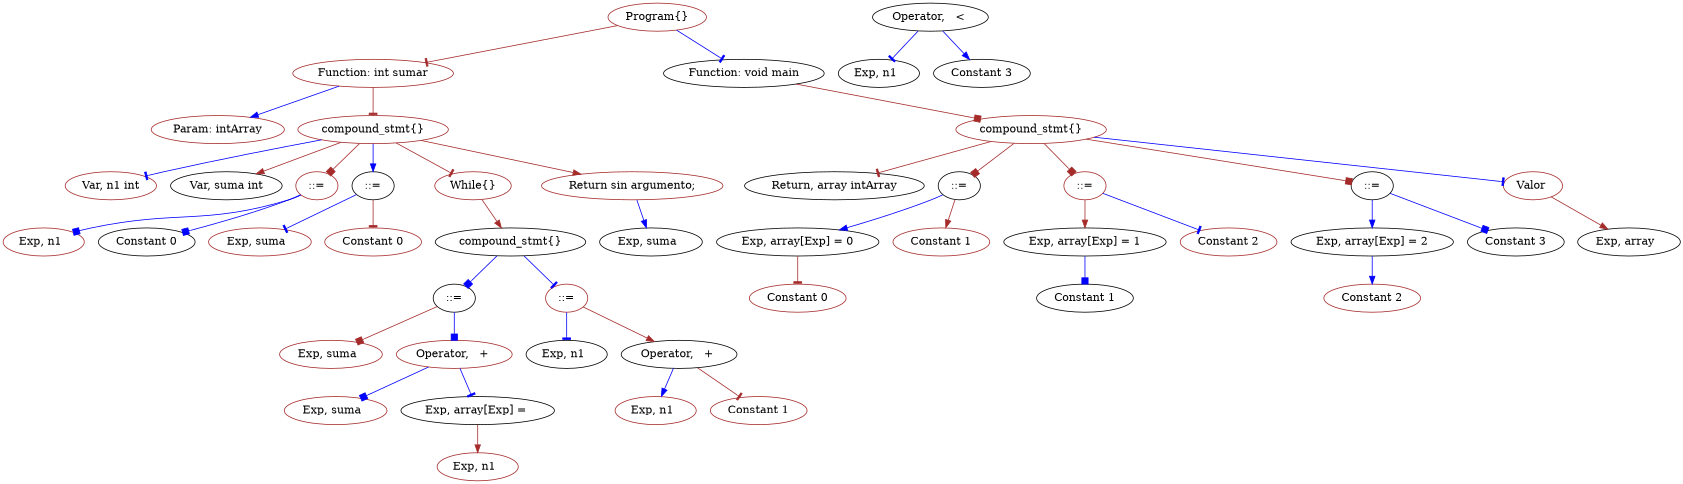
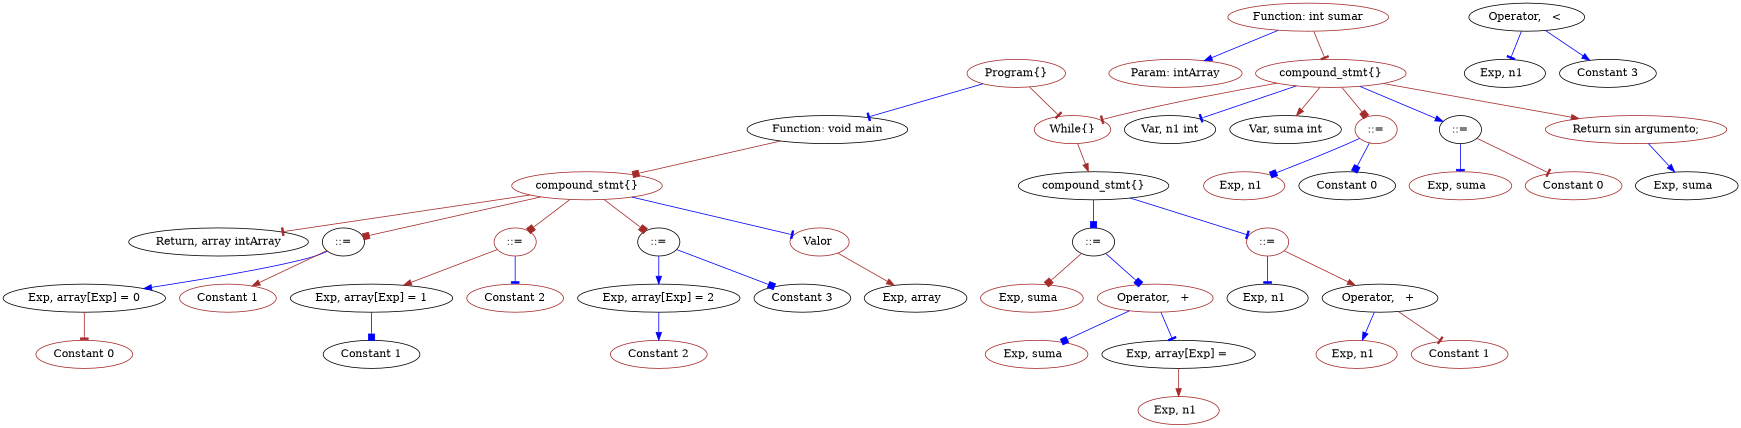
(523, 44) -> (1043, 100)
(111, 186) -> (1170, 130)
